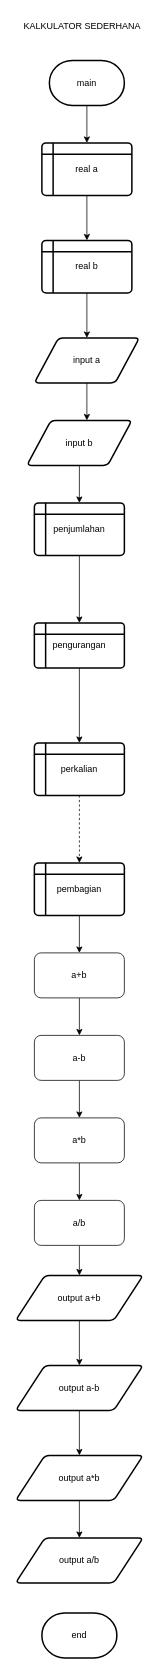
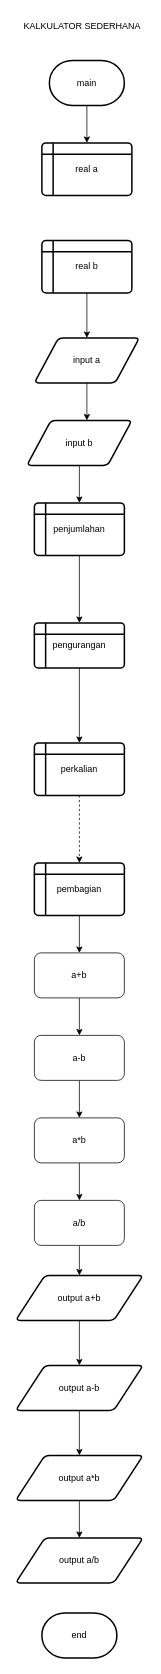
(87, 234) -> none
